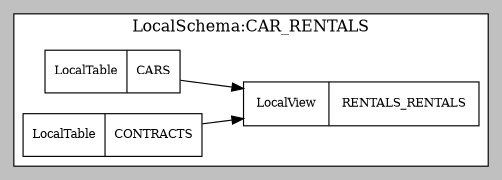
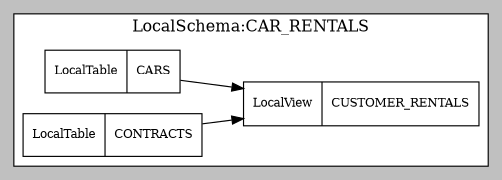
(404, 103) -> (400, 103)
